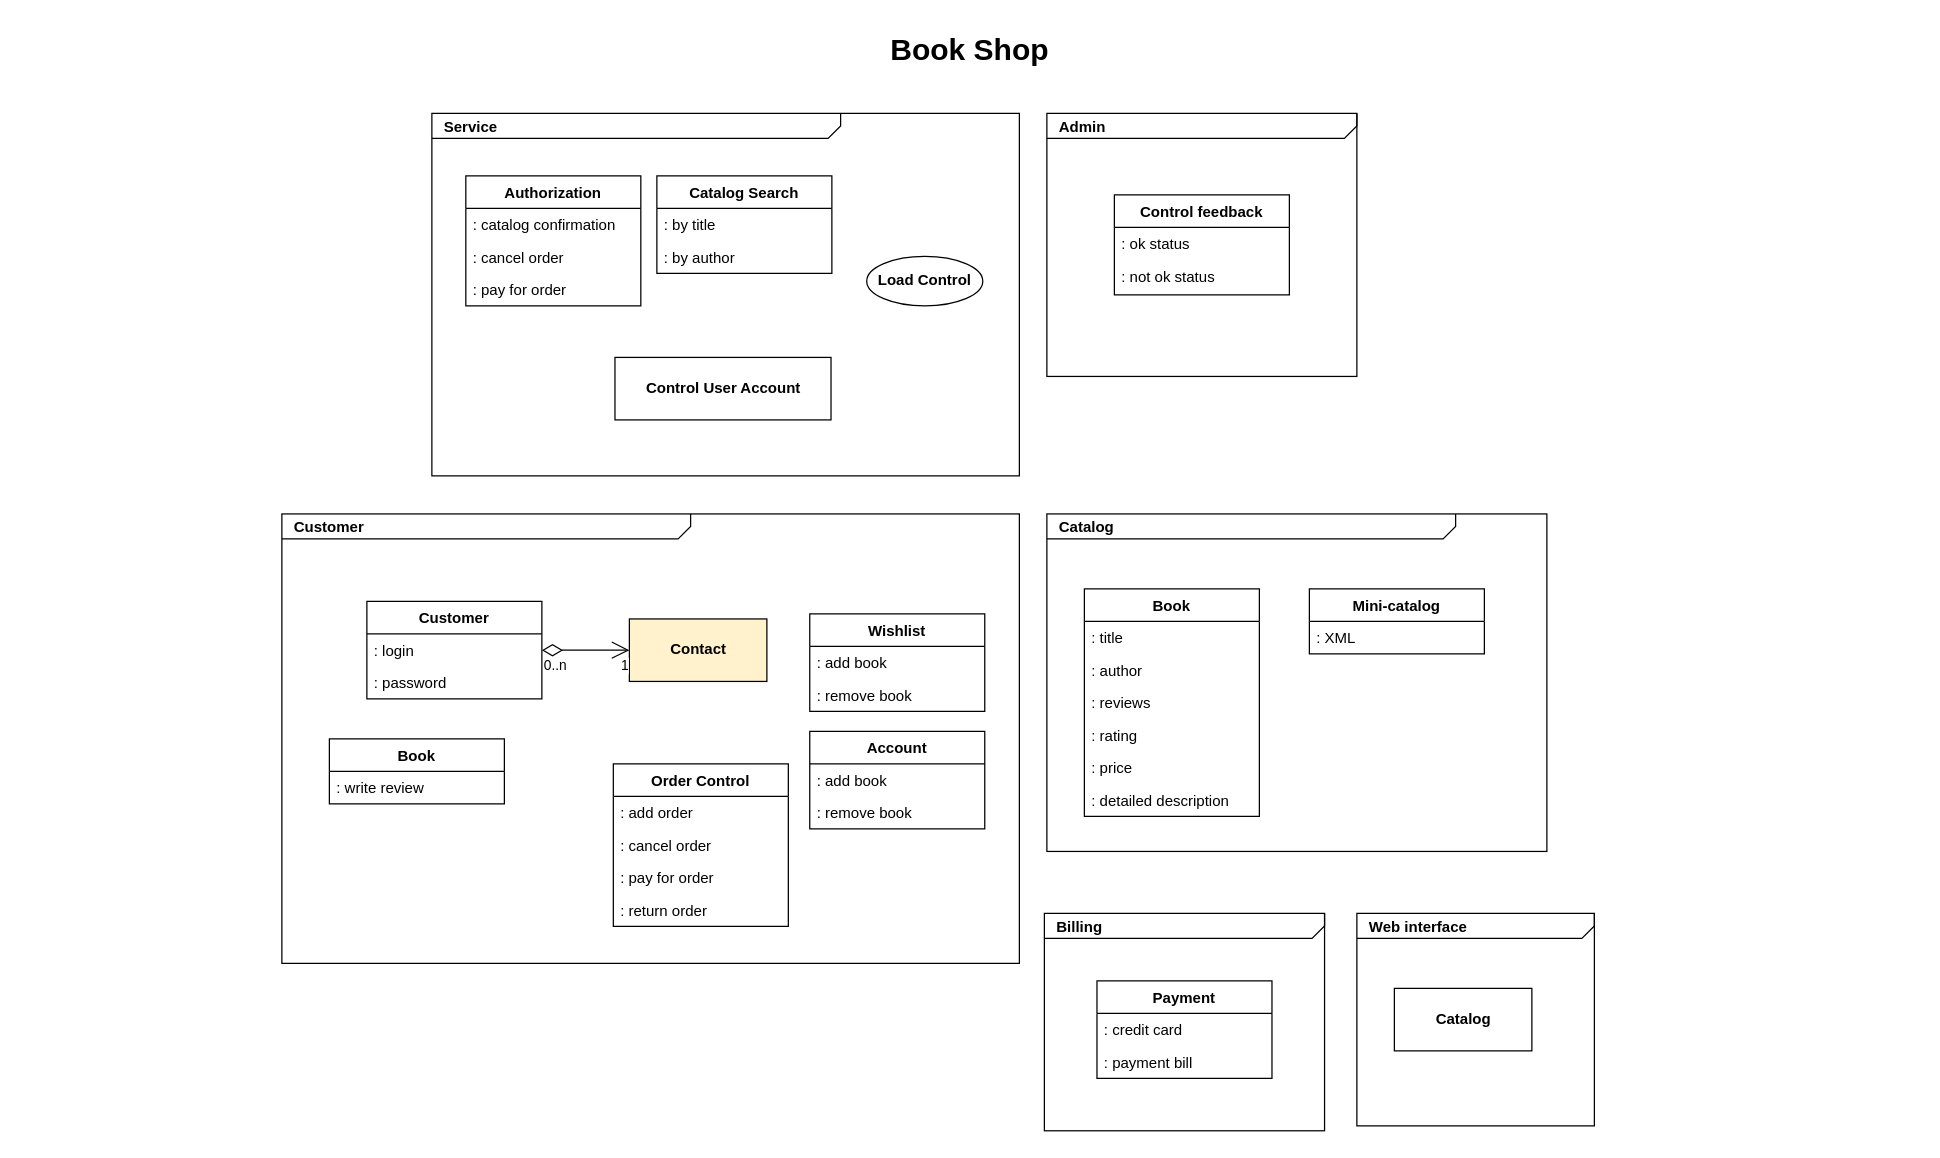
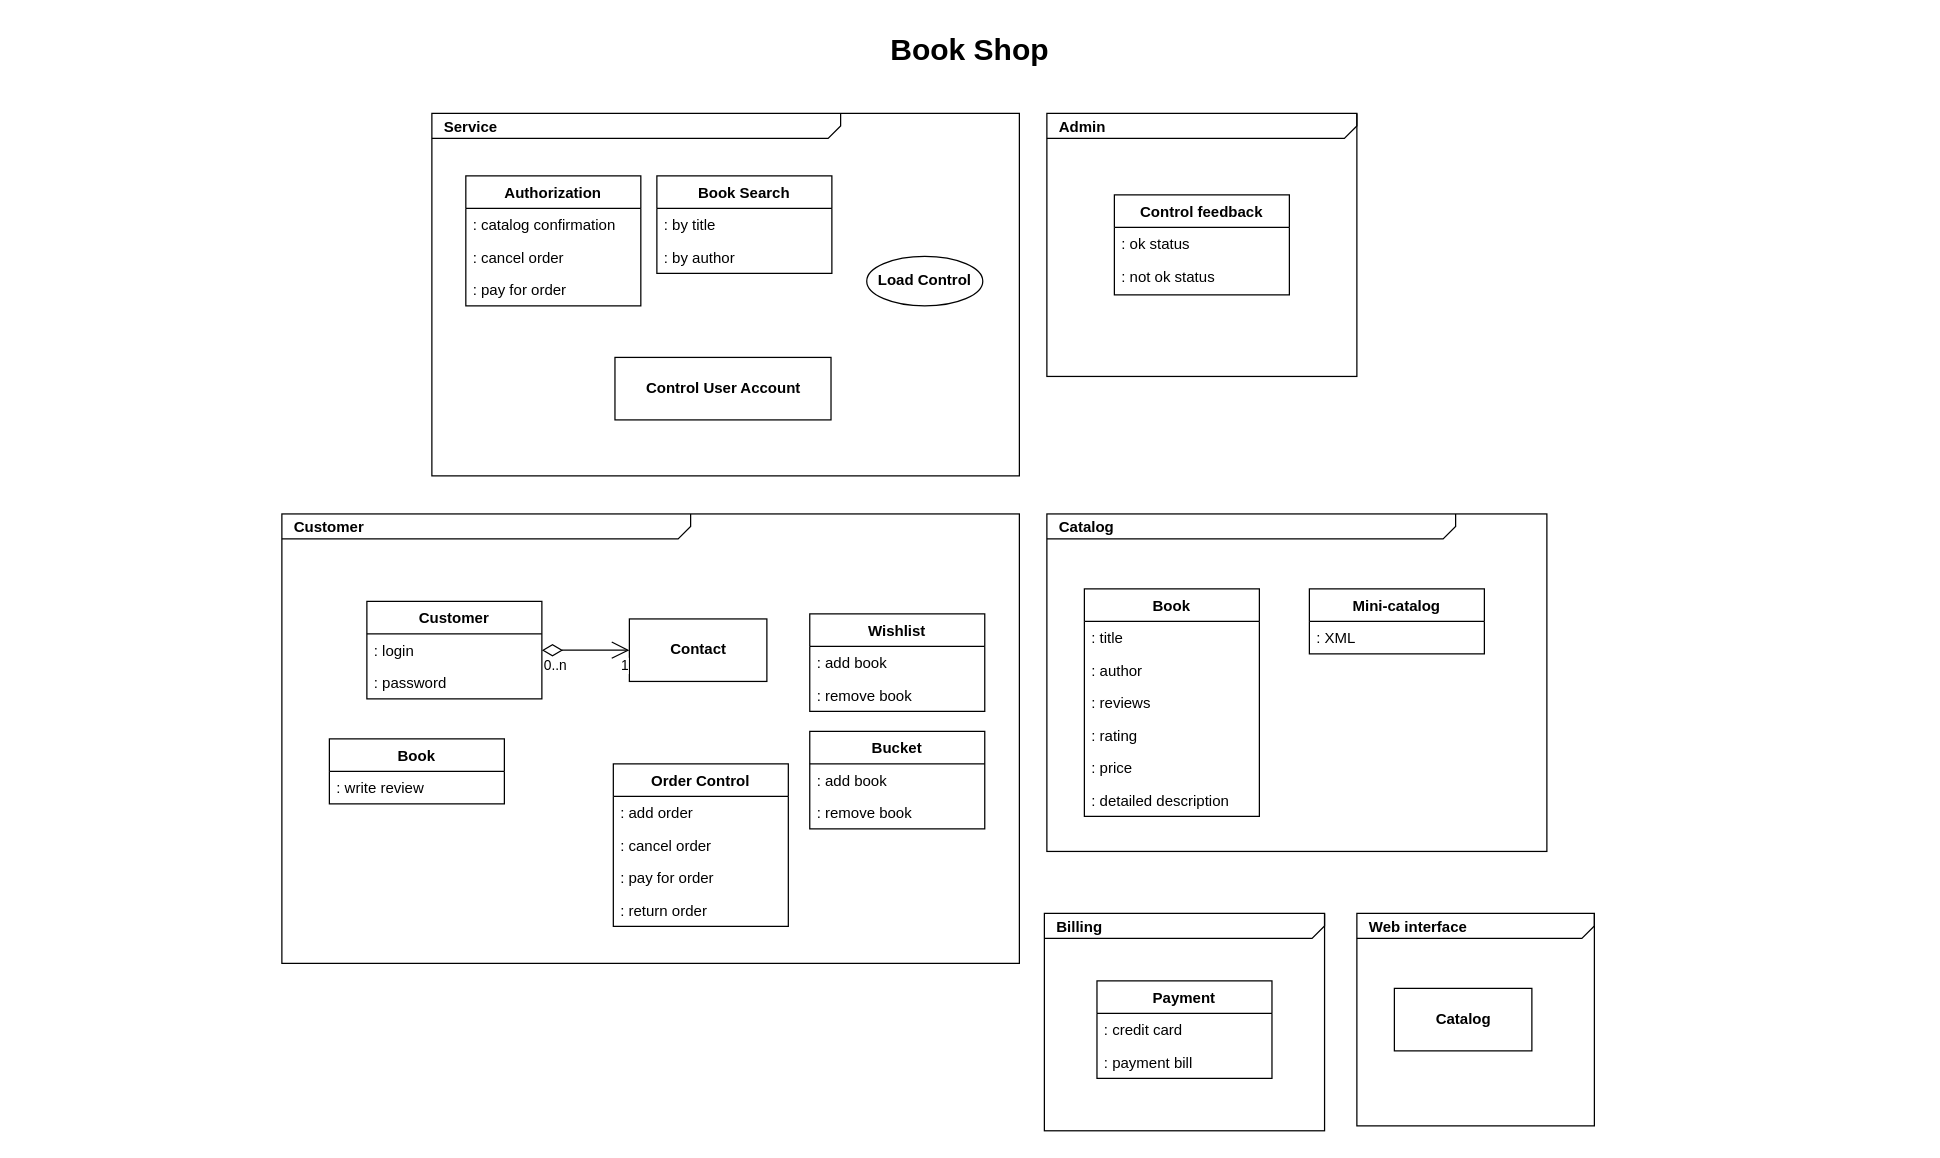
(744, 193) -> (744, 193)
(698, 650) -> (698, 650)
(897, 748) -> (897, 748)
